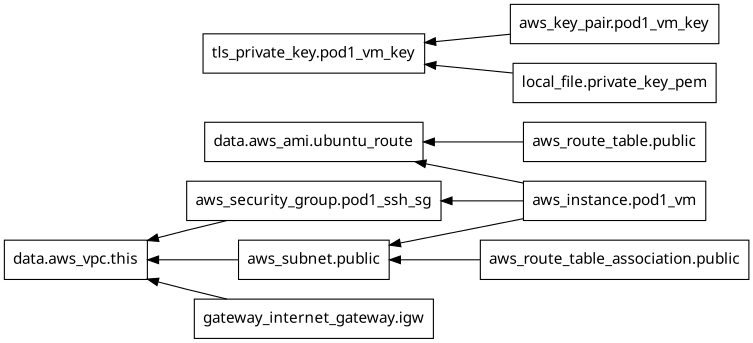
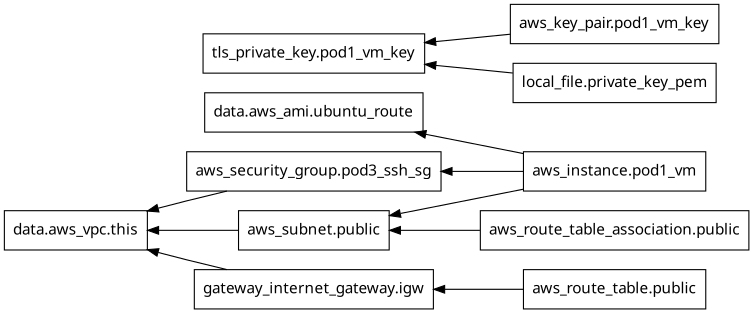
(479, 142) -> (484, 289)
(314, 201) -> (314, 171)
